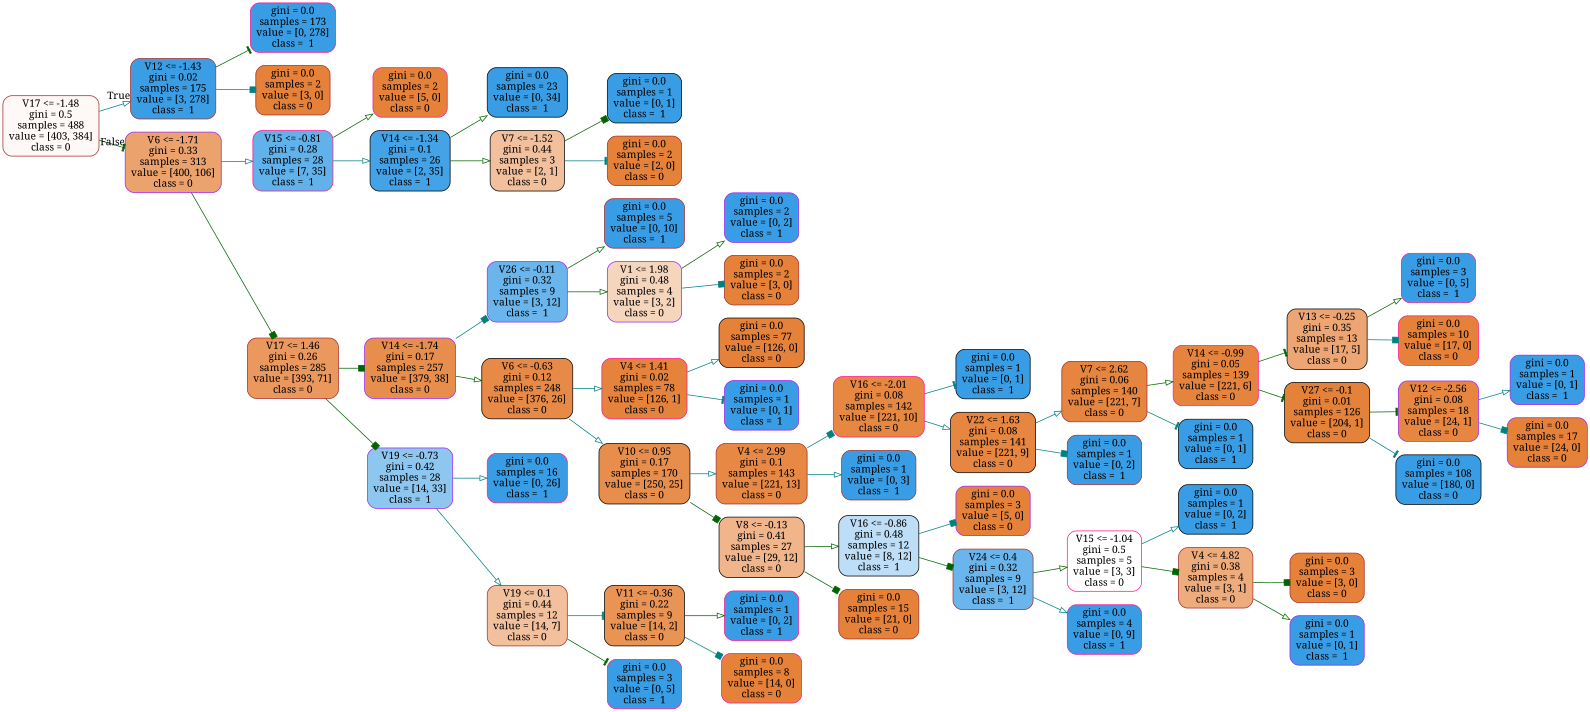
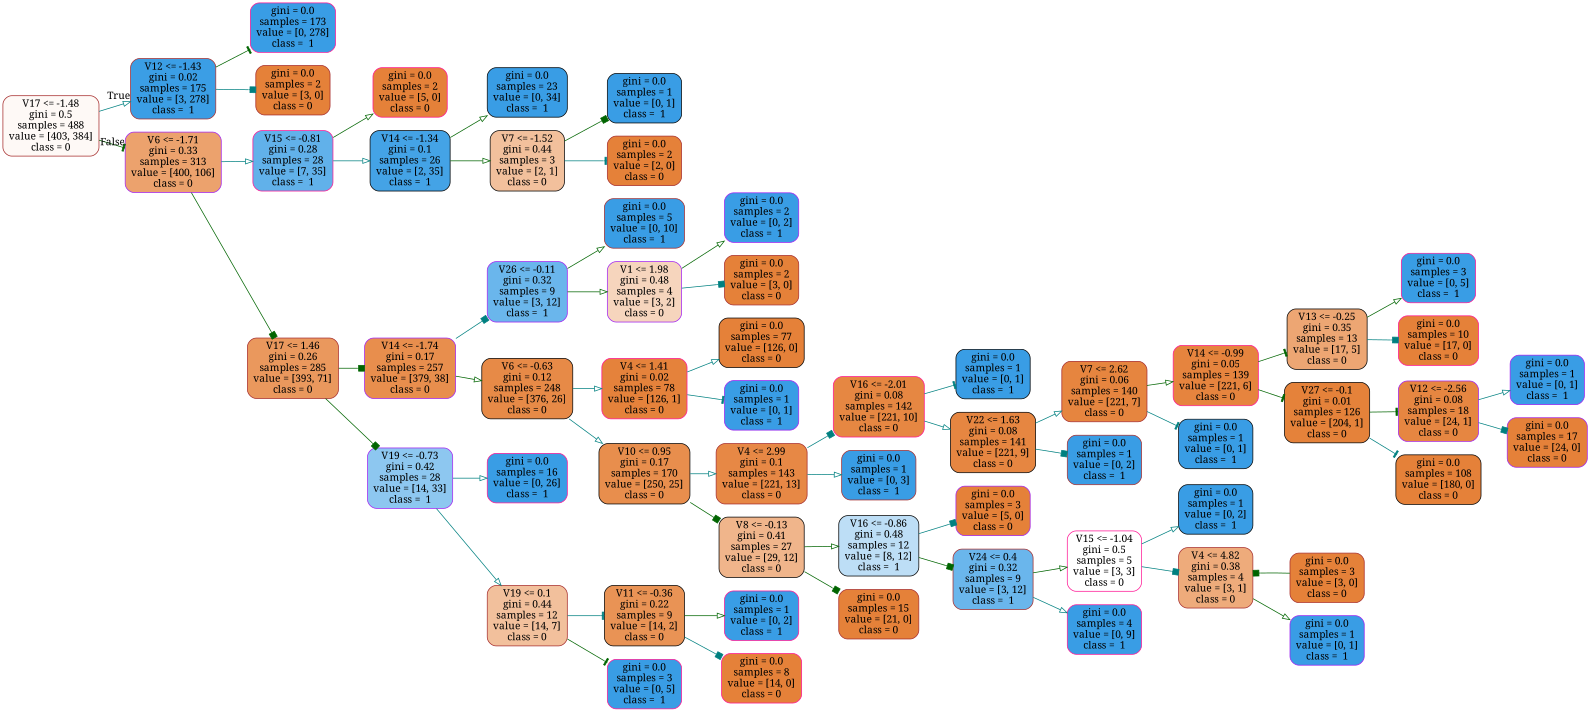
(1438, 480) -> (1438, 480)
(1156, 569) -> (1156, 569)
(1268, 583) -> (1275, 573)
